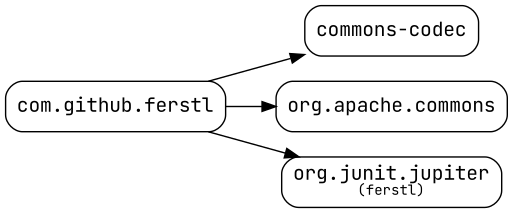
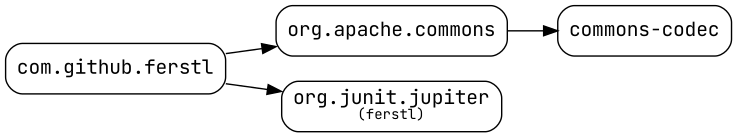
(250, 70) -> (525, 31)
